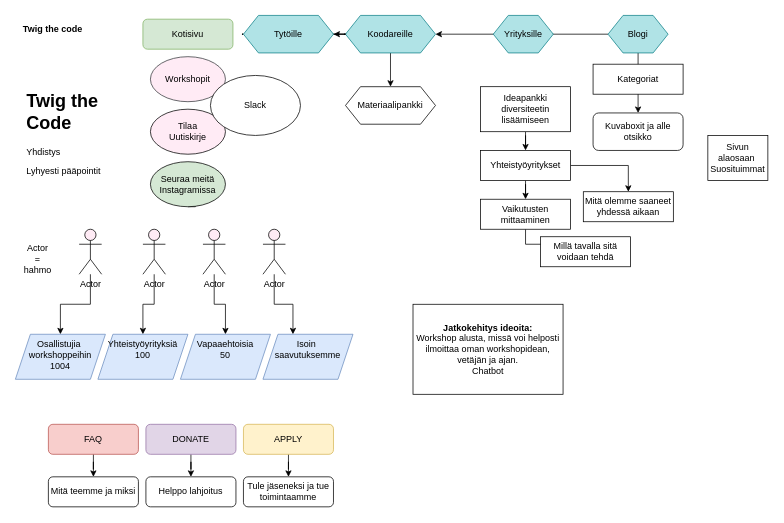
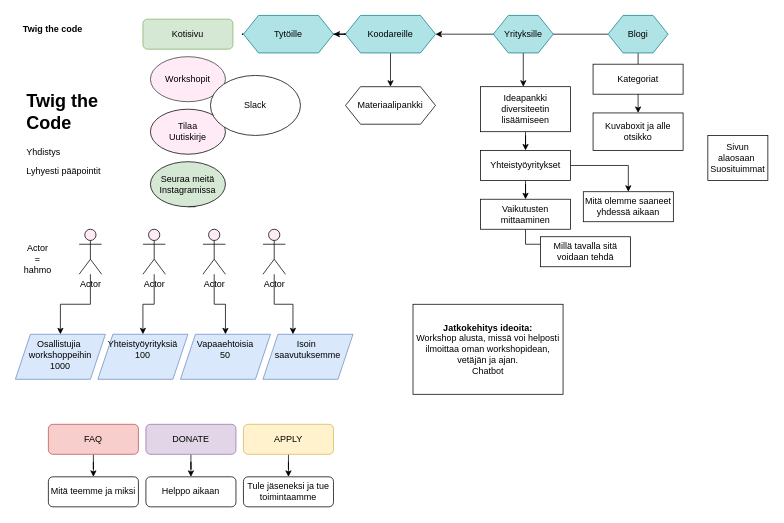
none -> (523, 67)
(638, 132) -> (638, 132)
(60, 356) -> (60, 356)
(191, 492) -> (191, 492)
